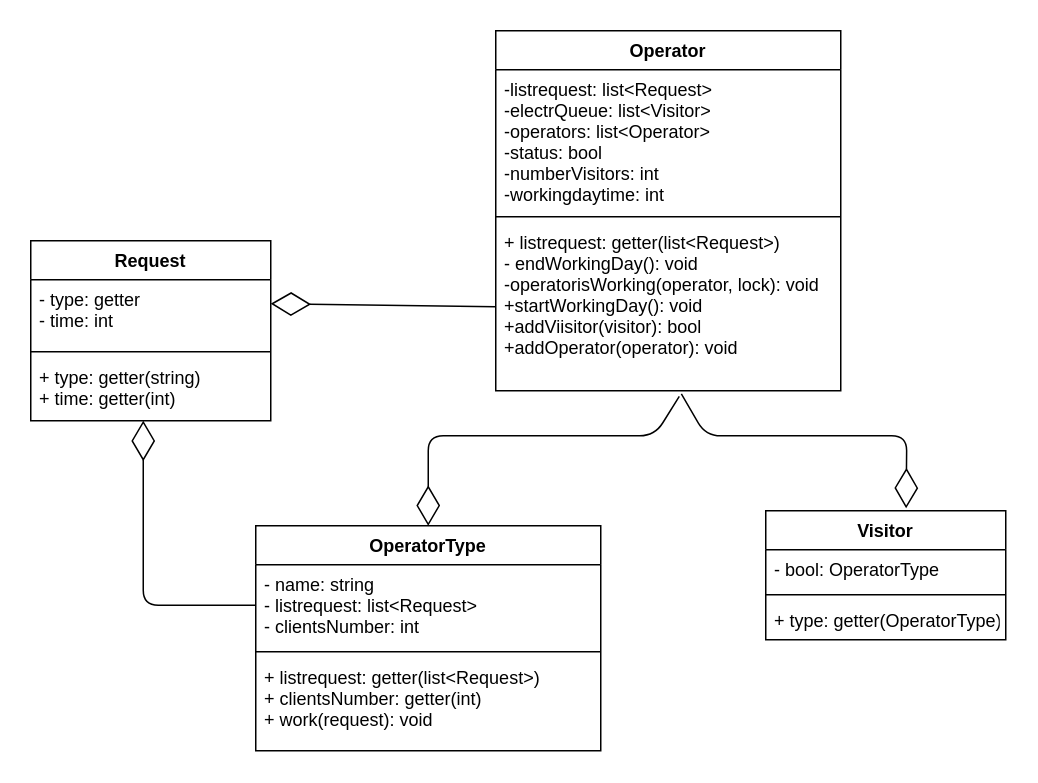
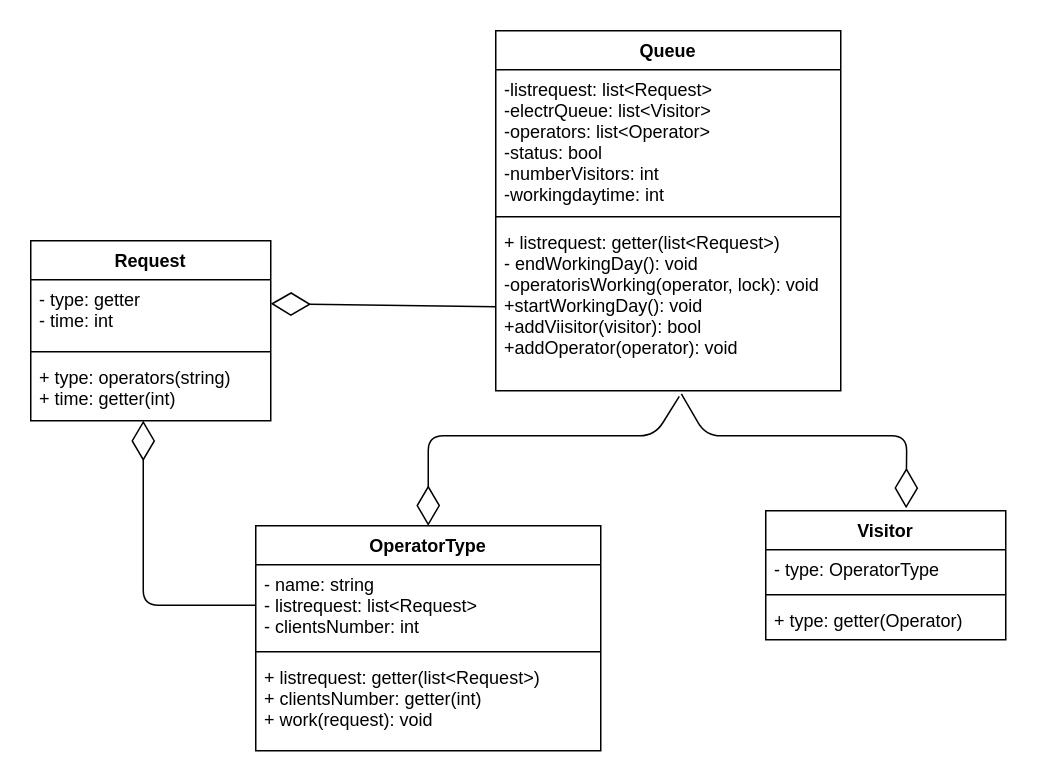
(668, 51) -> (668, 51)
(141, 378) -> (156, 378)
(865, 570) -> (868, 570)
(908, 621) -> (888, 621)
